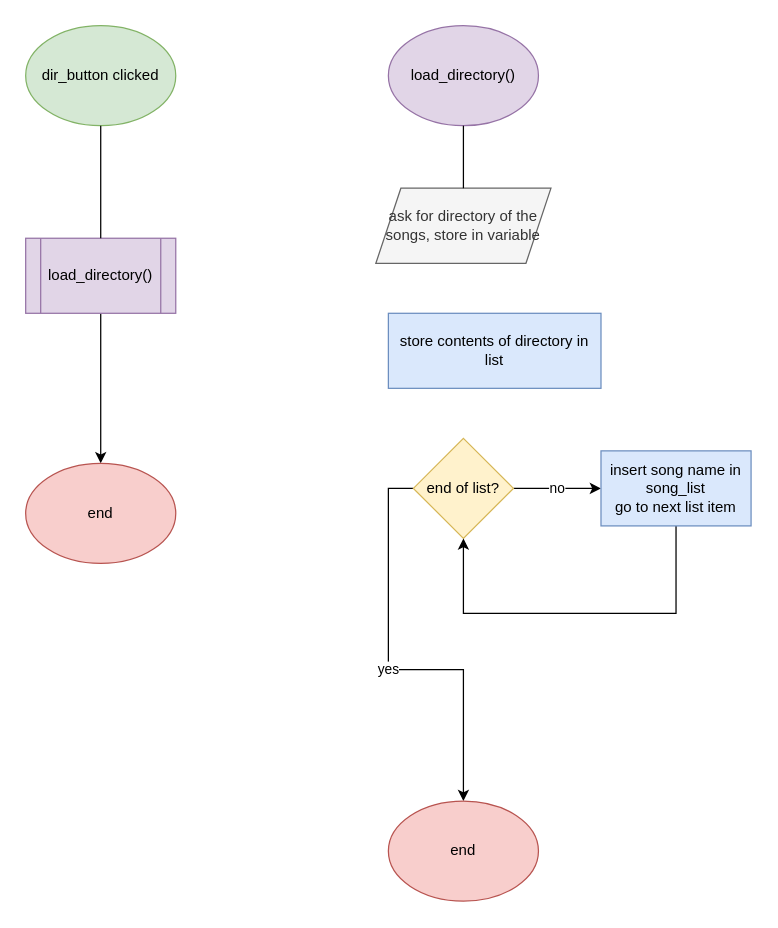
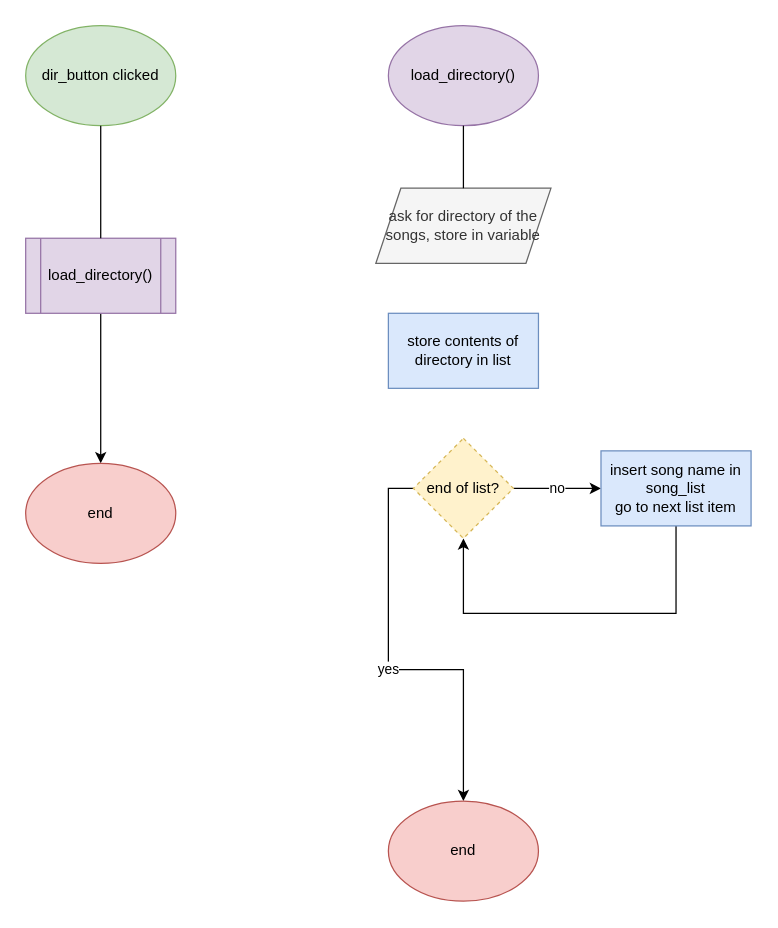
(494, 351) -> (463, 351)
(463, 488) -> (463, 488)
